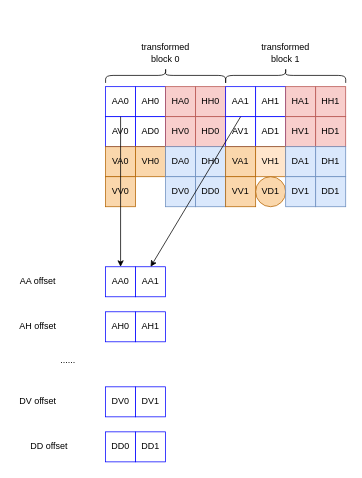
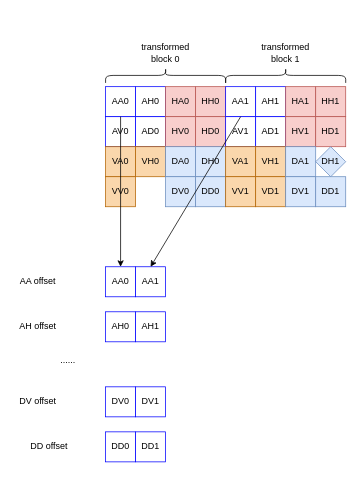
(270, 162) -> (270, 162)
(330, 162) -> (330, 162)
(270, 192) -> (270, 192)
